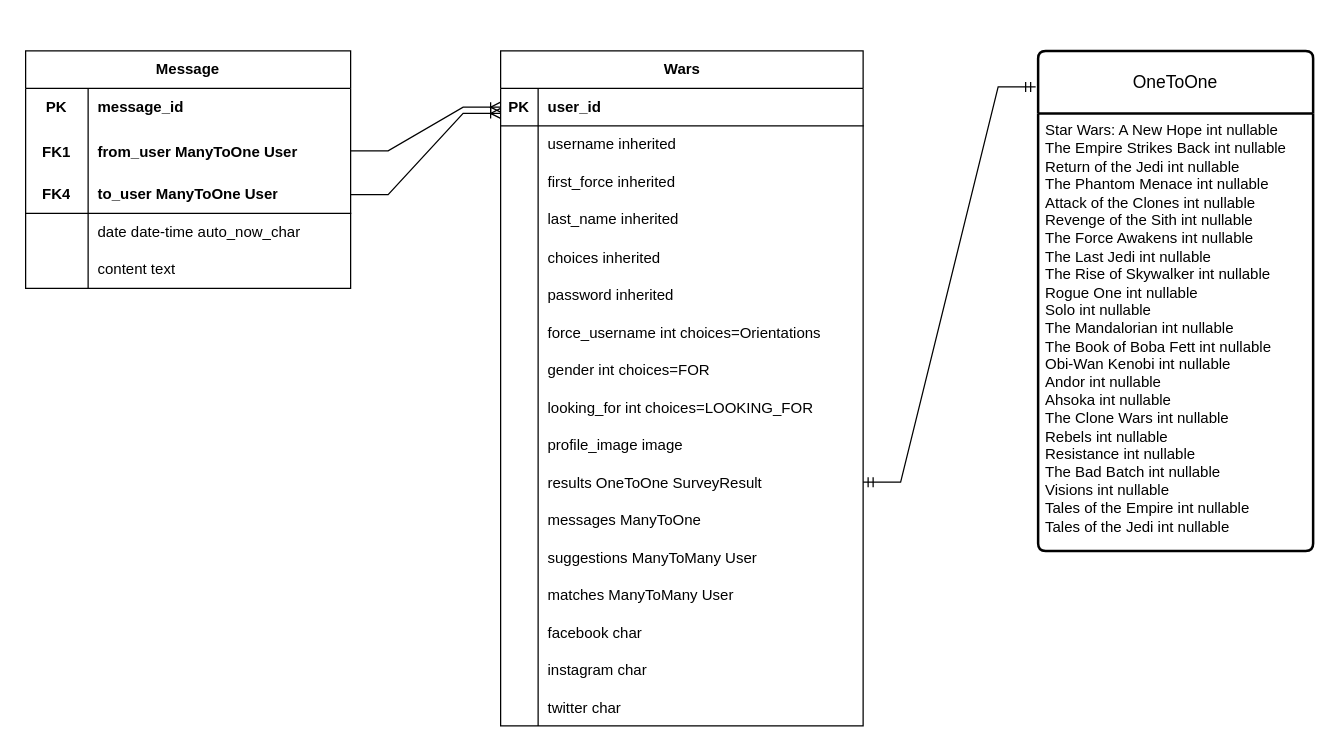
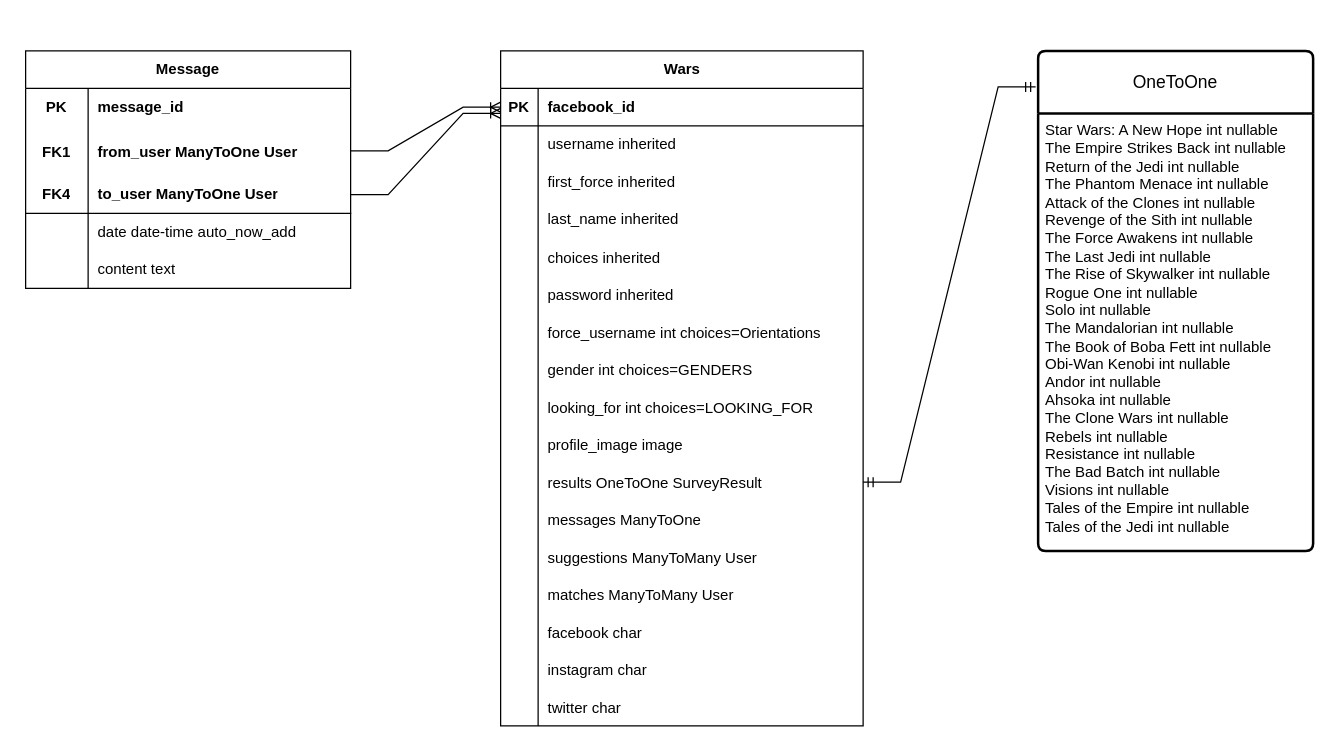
(576, 107) -> (592, 107)
(210, 232) -> (206, 232)
(632, 370) -> (649, 370)
